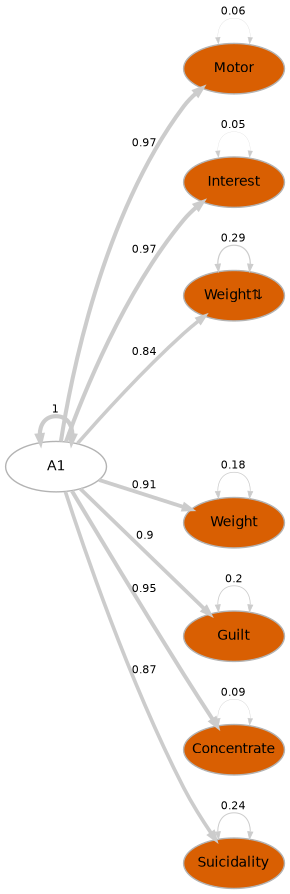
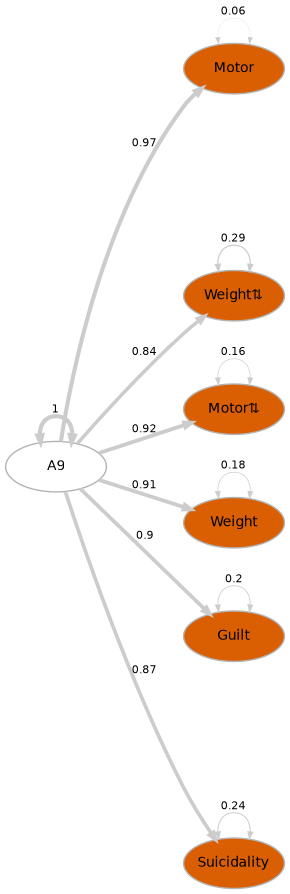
(234, 182) -> none
none -> (234, 409)
(56, 467) -> (56, 467)
(234, 750) -> none
